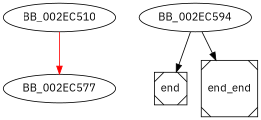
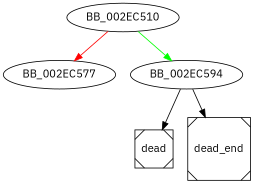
none -> (152, 44)
(171, 89) -> (154, 149)
(229, 89) -> (219, 149)
